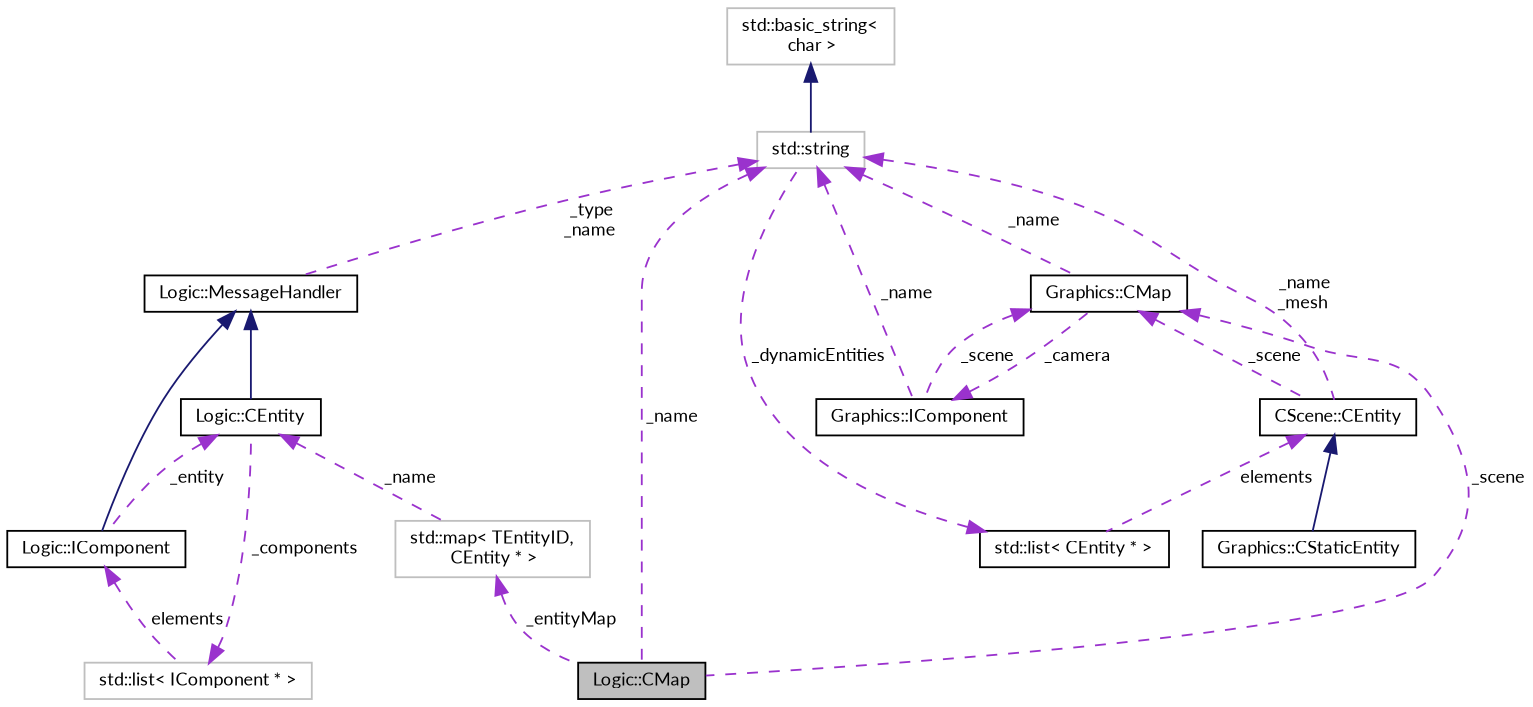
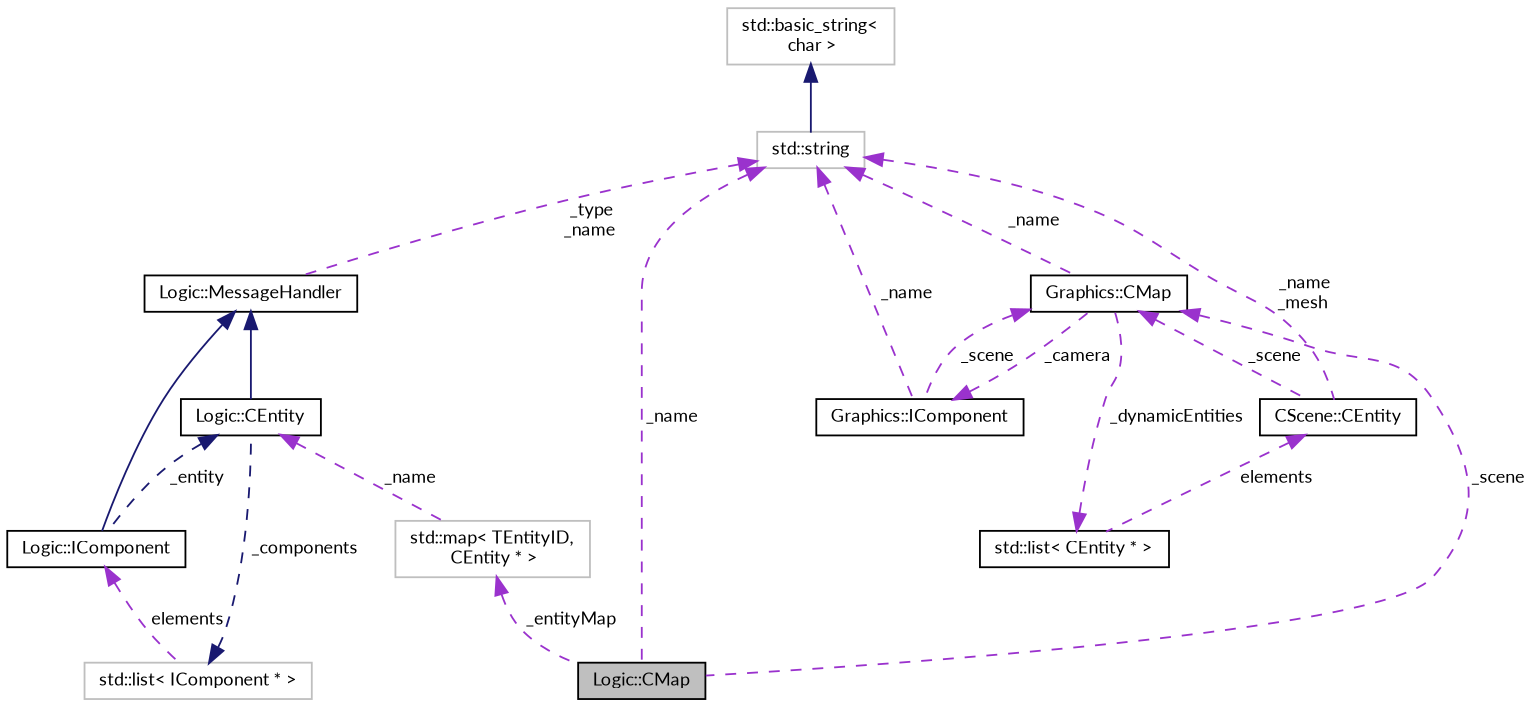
(762, 399) -> (1102, 411)
(150, 482) -> (150, 482)
(244, 543) -> (244, 543)
(1309, 549) -> none
